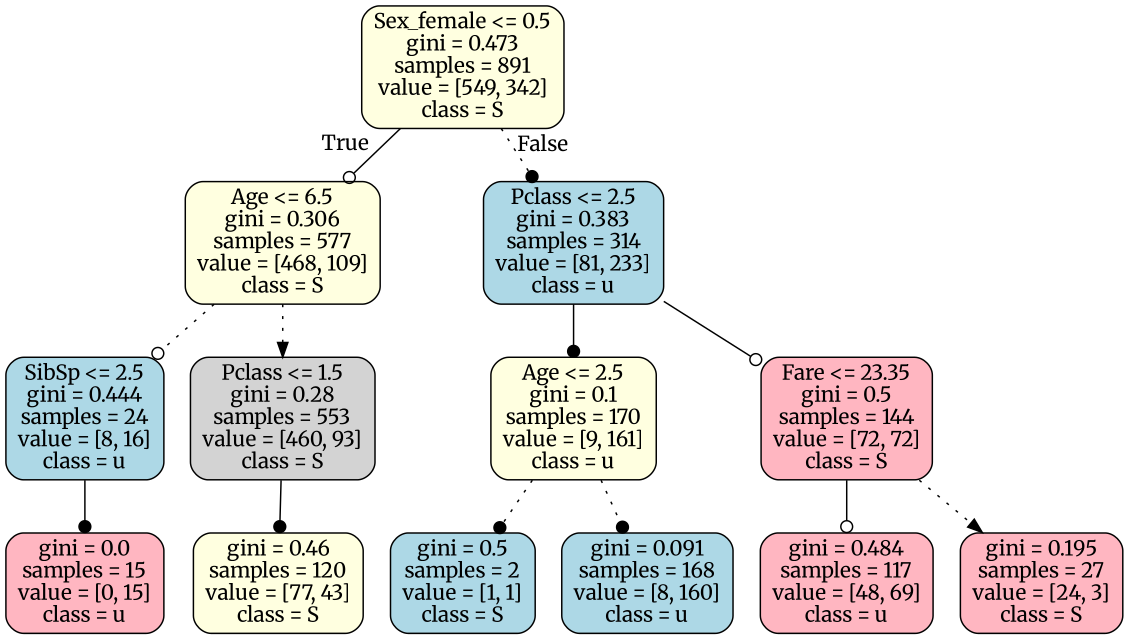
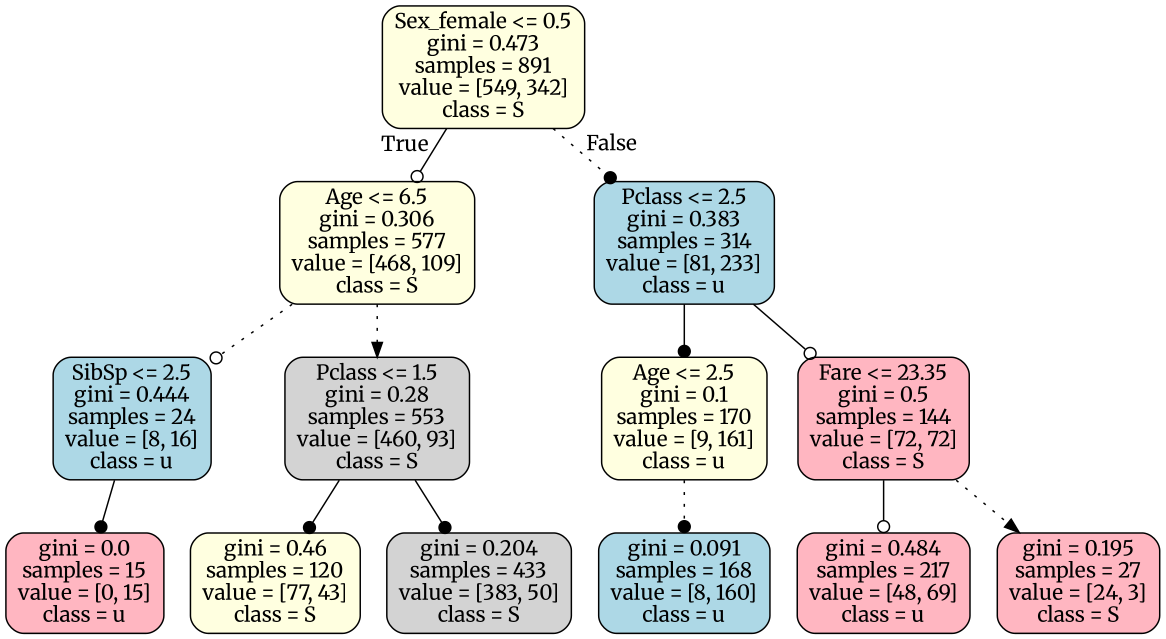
(463, 583) -> none
none -> (479, 583)
(847, 583) -> (884, 583)
